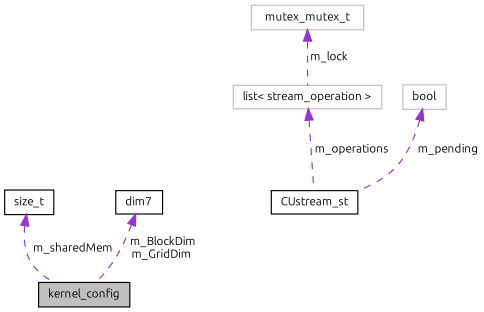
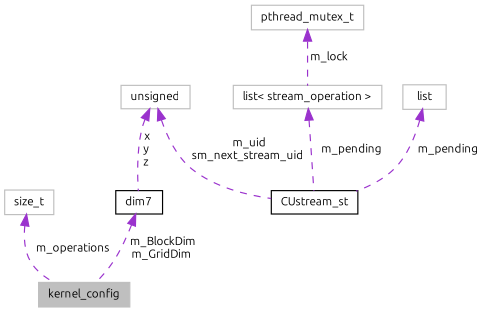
(308, 18) -> (308, 18)
none -> (156, 97)
(425, 97) -> (425, 97)
(351, 150) -> (351, 150)
(29, 202) -> (29, 202)
(72, 249) -> (72, 249)
(84, 295) -> (84, 295)
